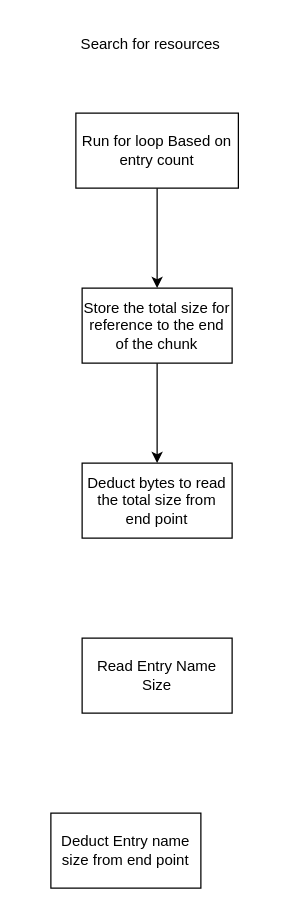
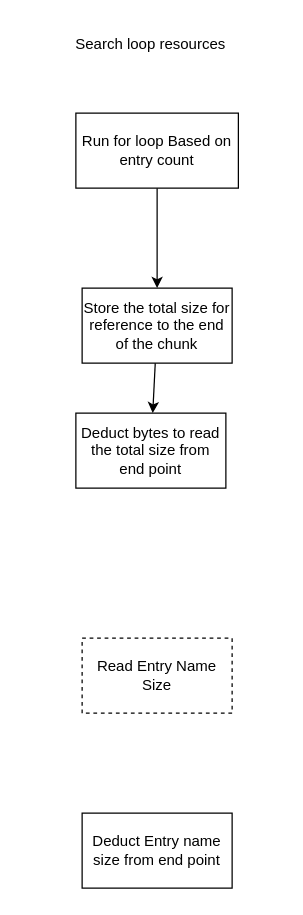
(151, 44) -> (151, 44)
(157, 501) -> (151, 451)
(157, 676) -> (157, 676)
(126, 851) -> (157, 851)
